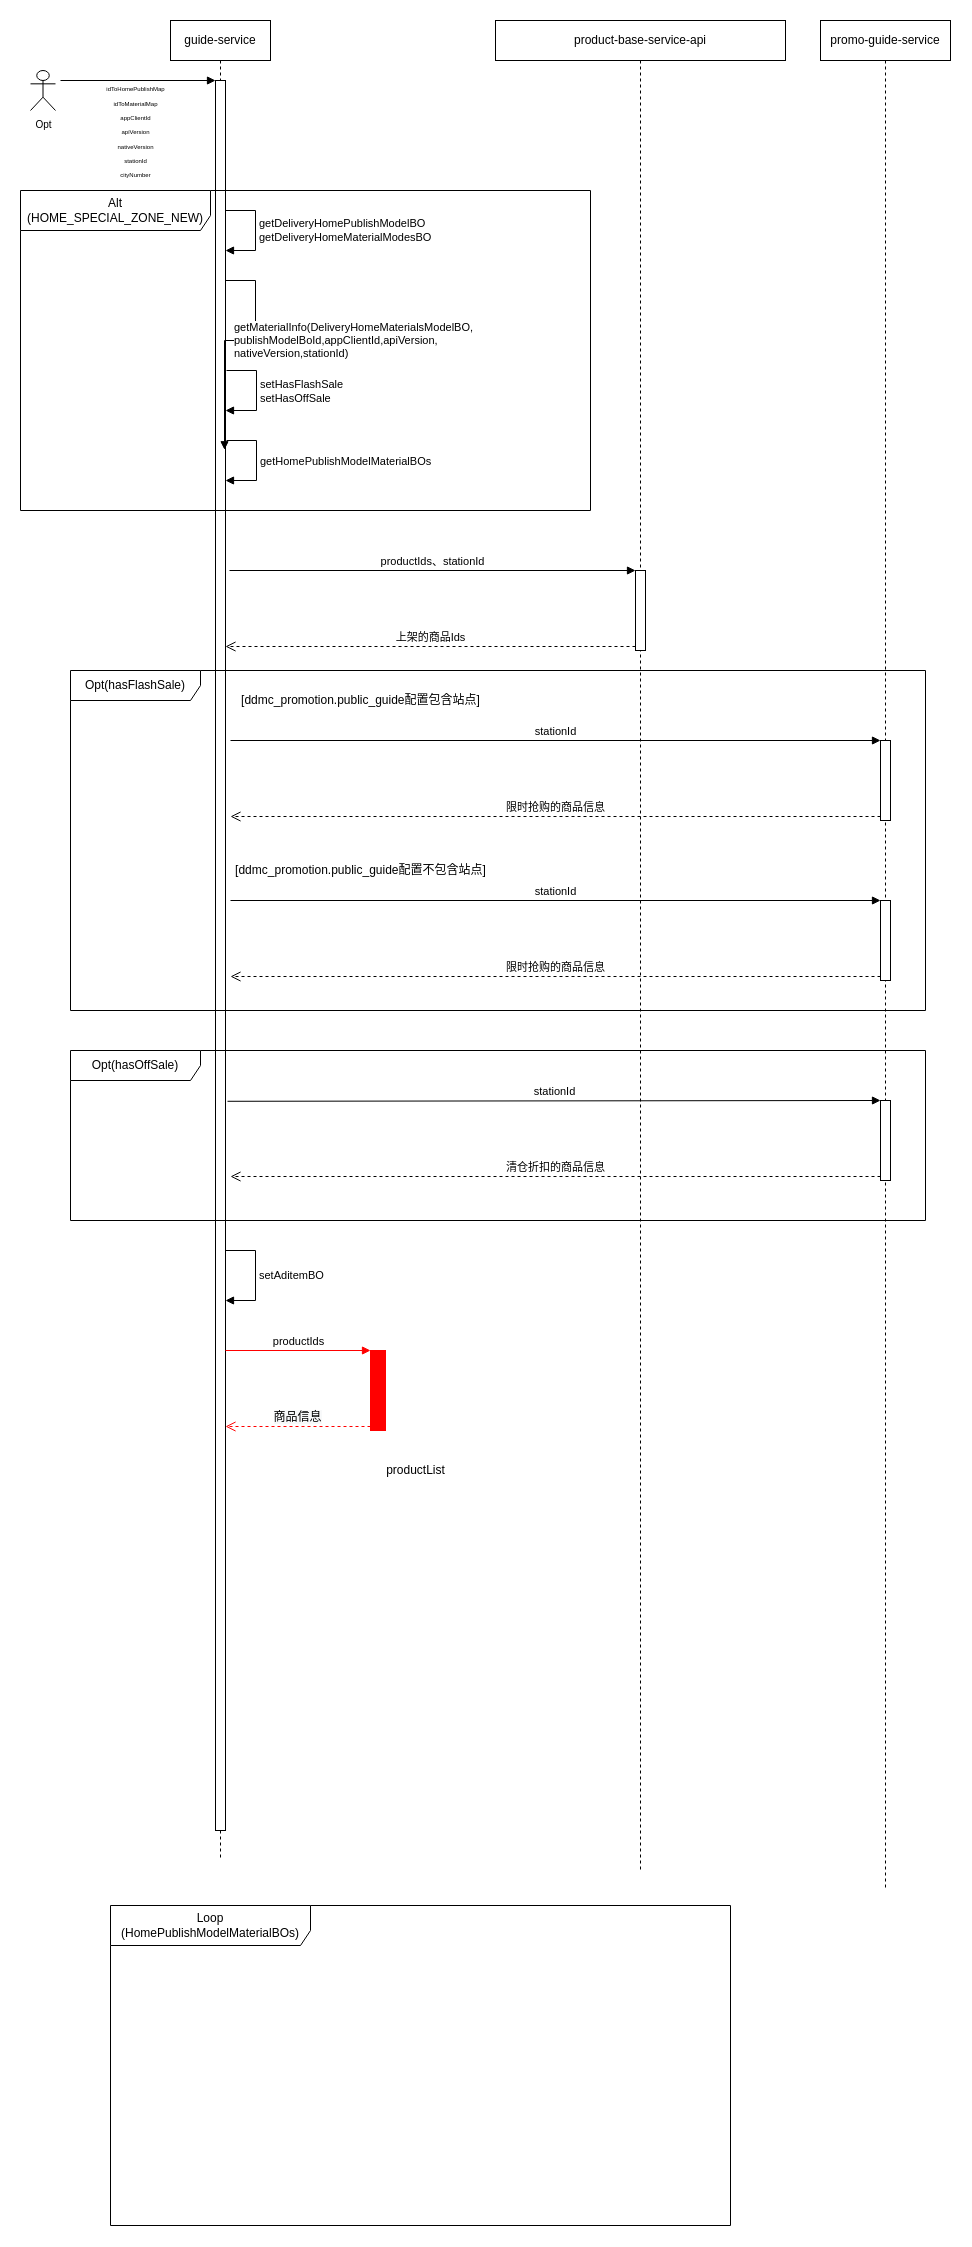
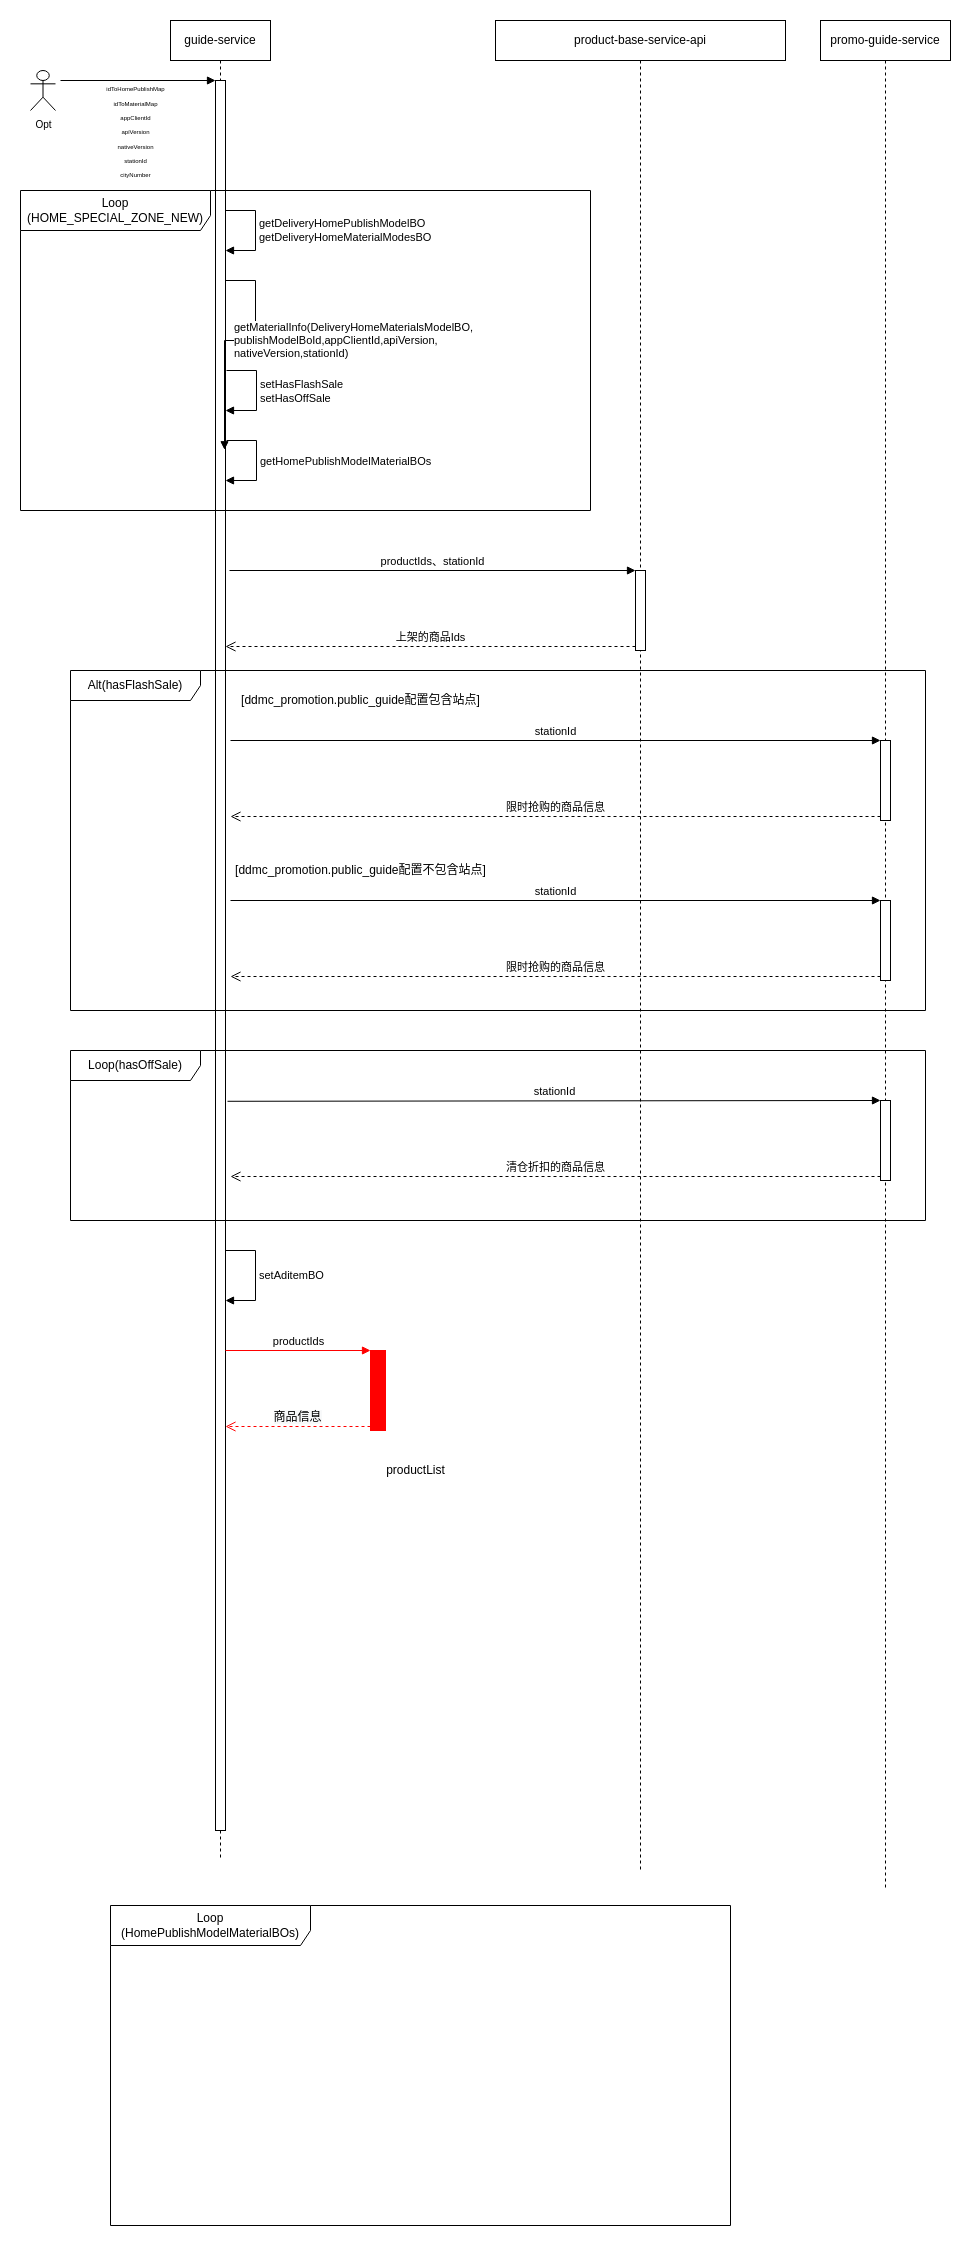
(116, 211) -> (116, 211)
(136, 686) -> (136, 686)
(136, 1066) -> (136, 1066)
